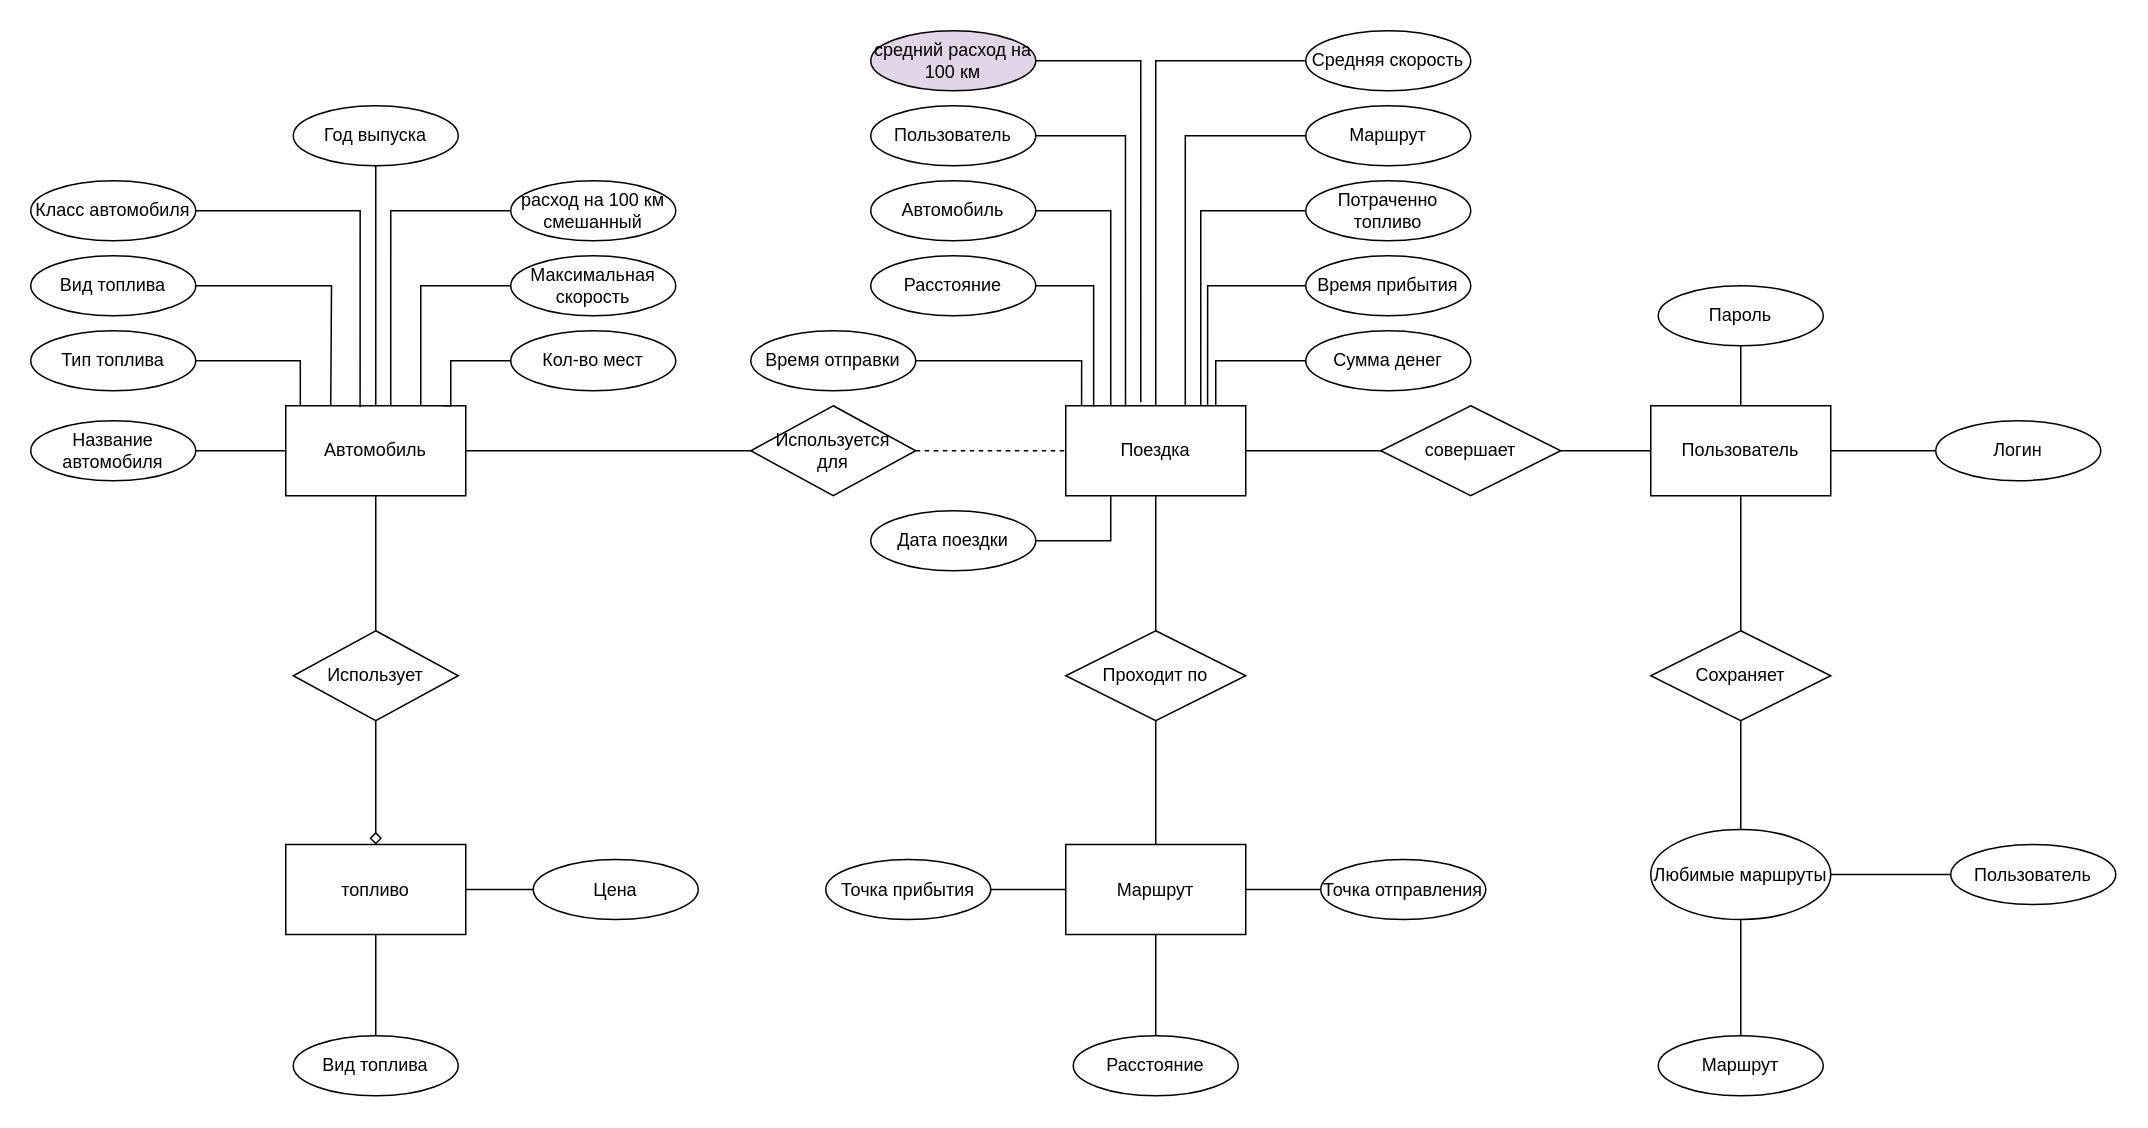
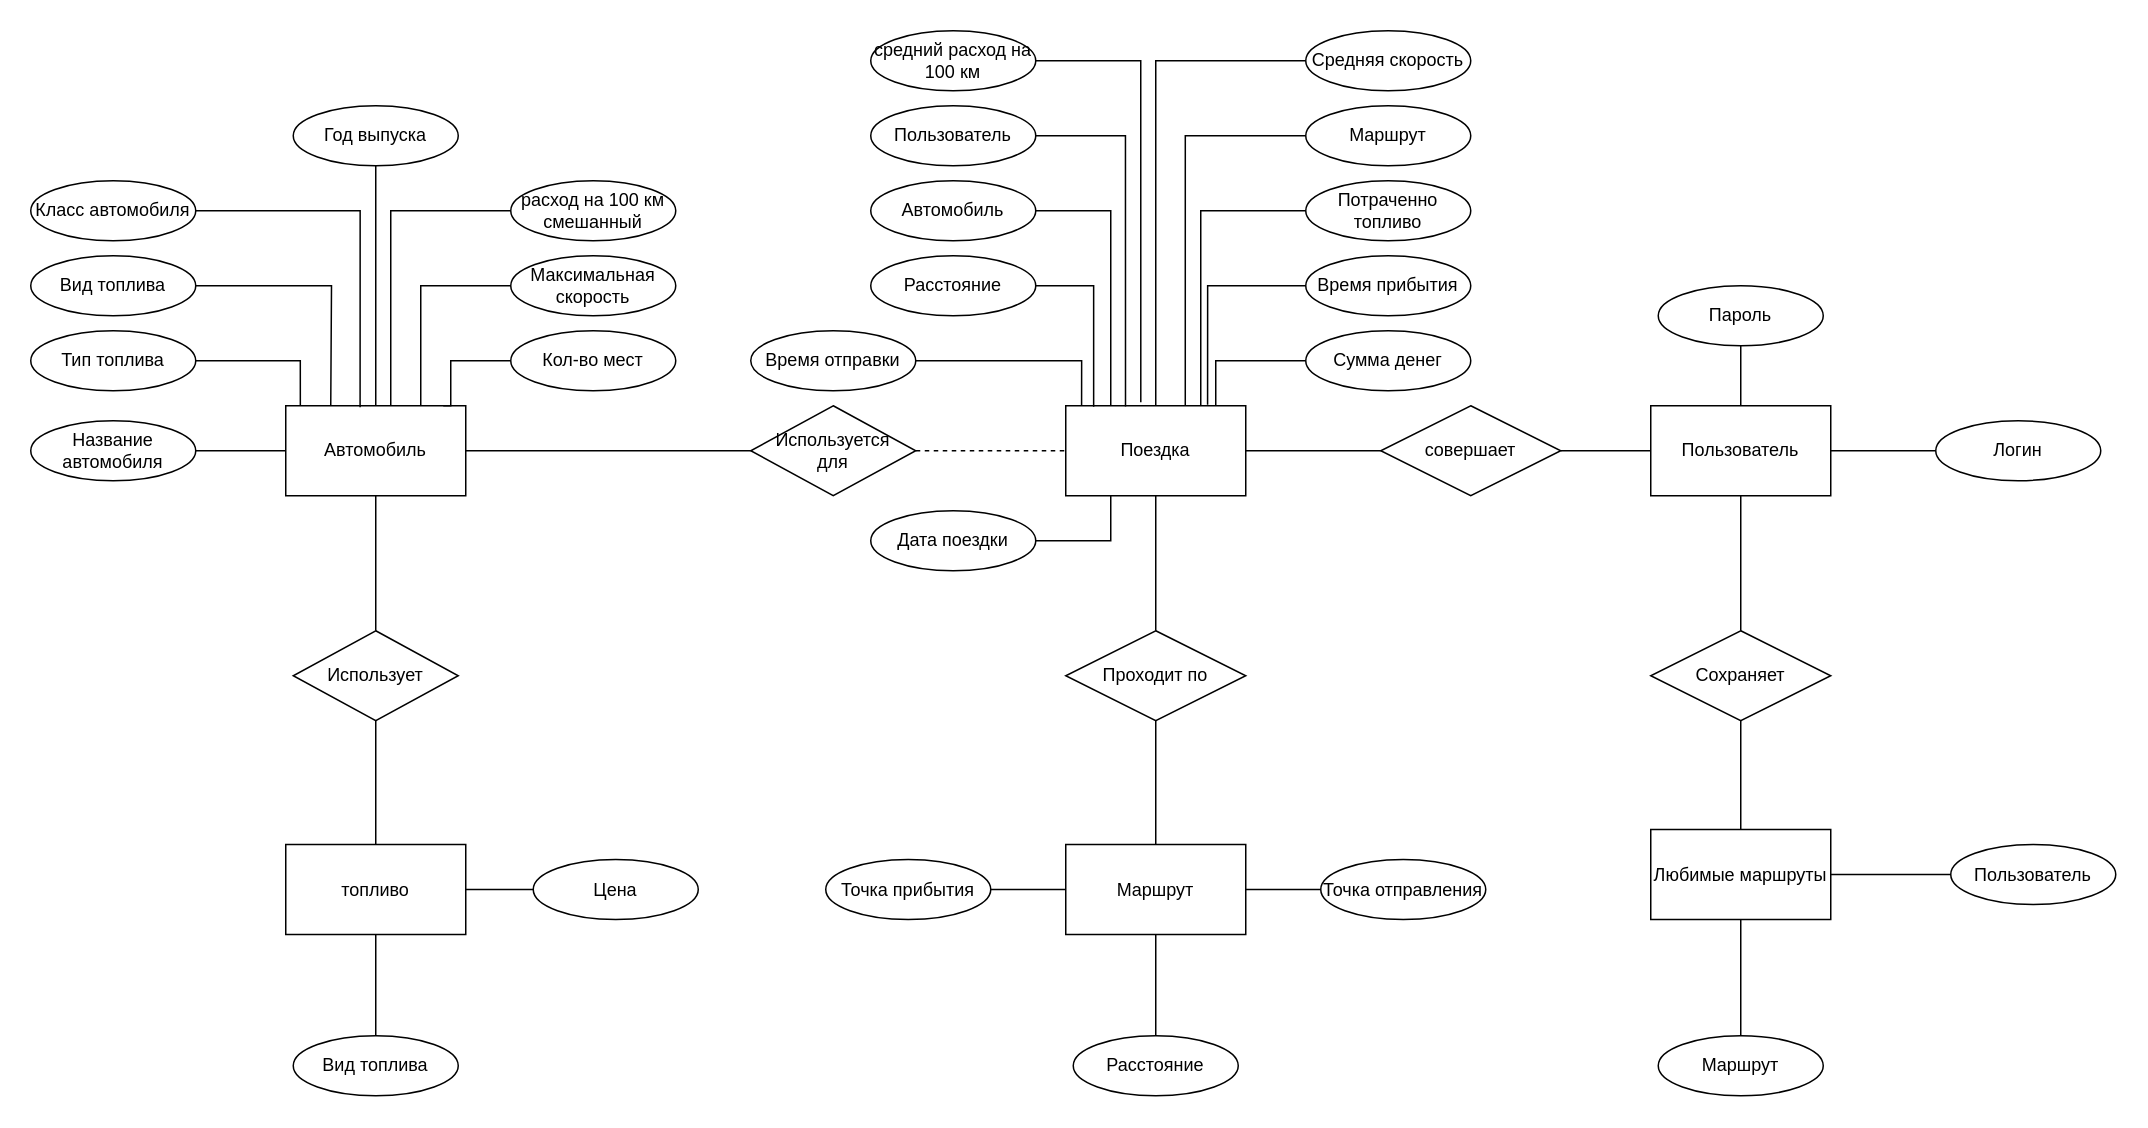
(953, 61) -> (953, 61)
(376, 832) -> (376, 837)
(1741, 875) -> (1741, 875)
